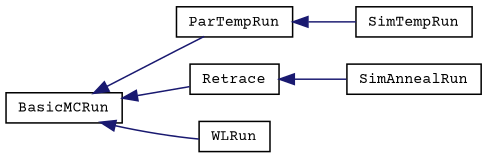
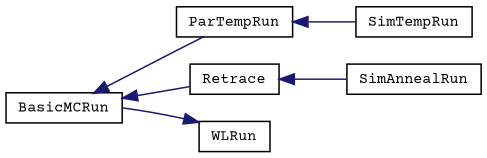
(157, 134) -> (153, 113)
